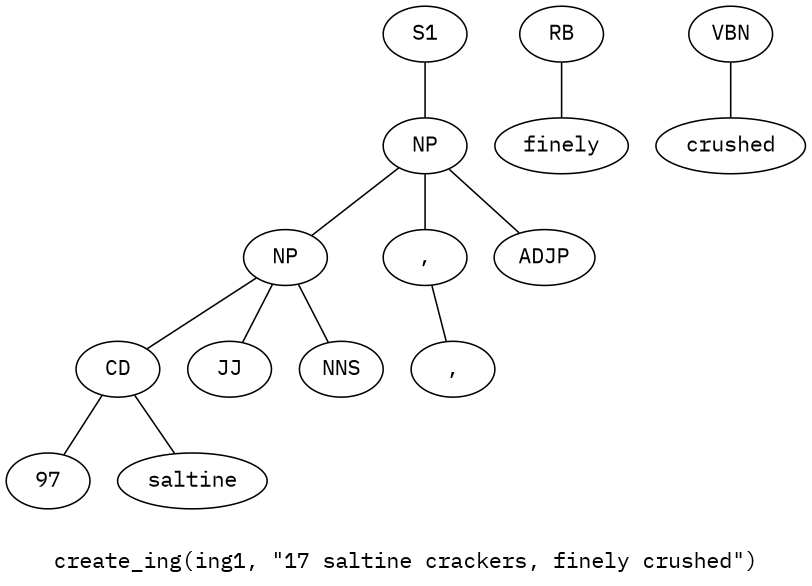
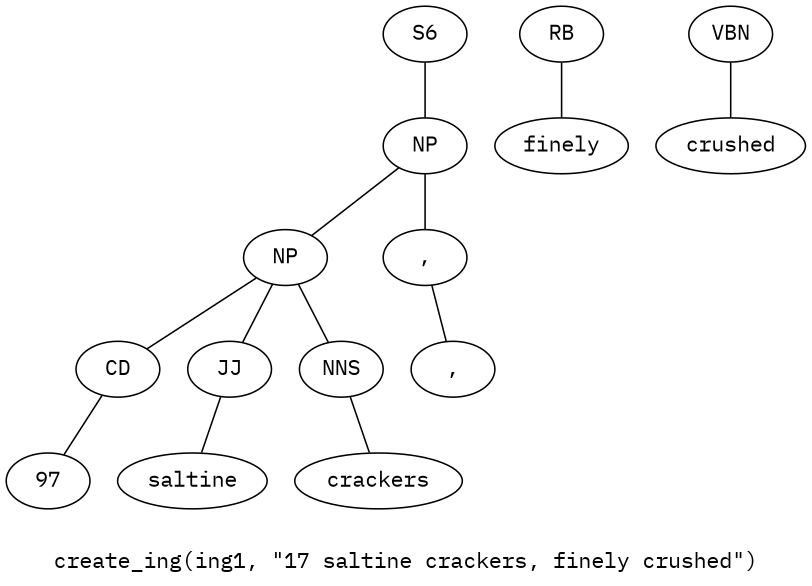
(425, 34) -> (425, 34)
(545, 258) -> none
(155, 424) -> (211, 425)
none -> (379, 481)
